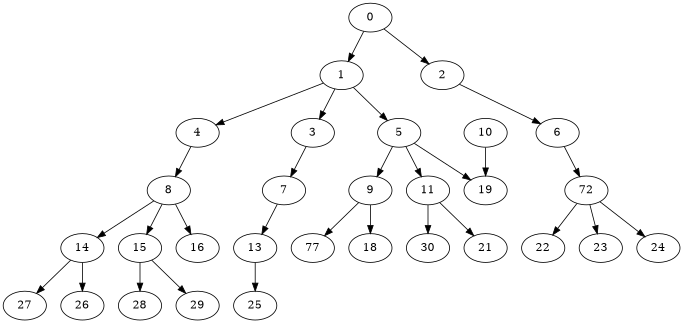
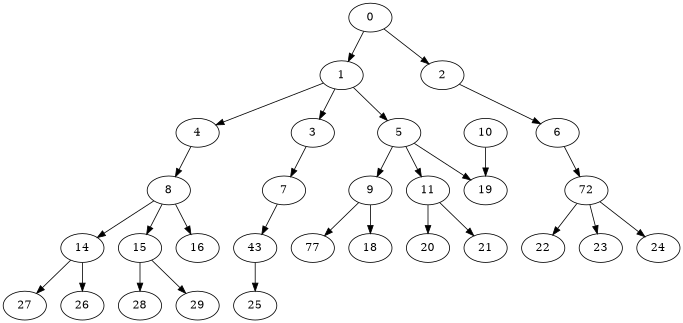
(255, 248) -> (255, 248)
(428, 248) -> (428, 248)
